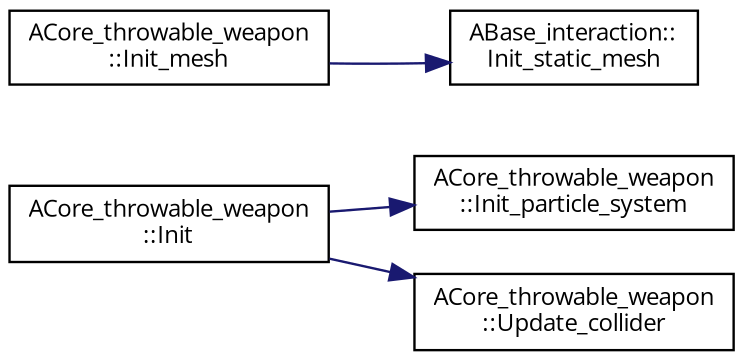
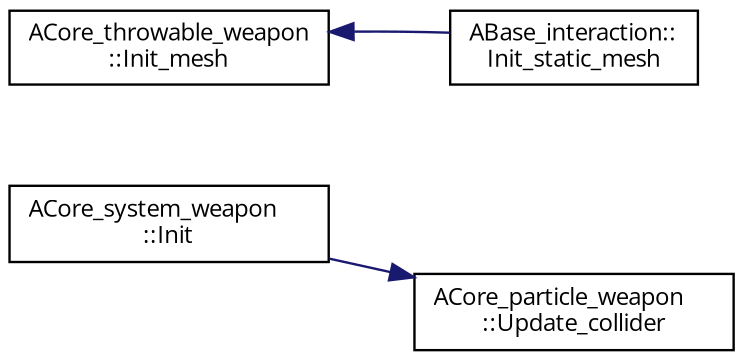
(377, 64) -> (402, 32)
(574, 193) -> none
(169, 224) -> (169, 224)
(574, 312) -> (574, 312)
